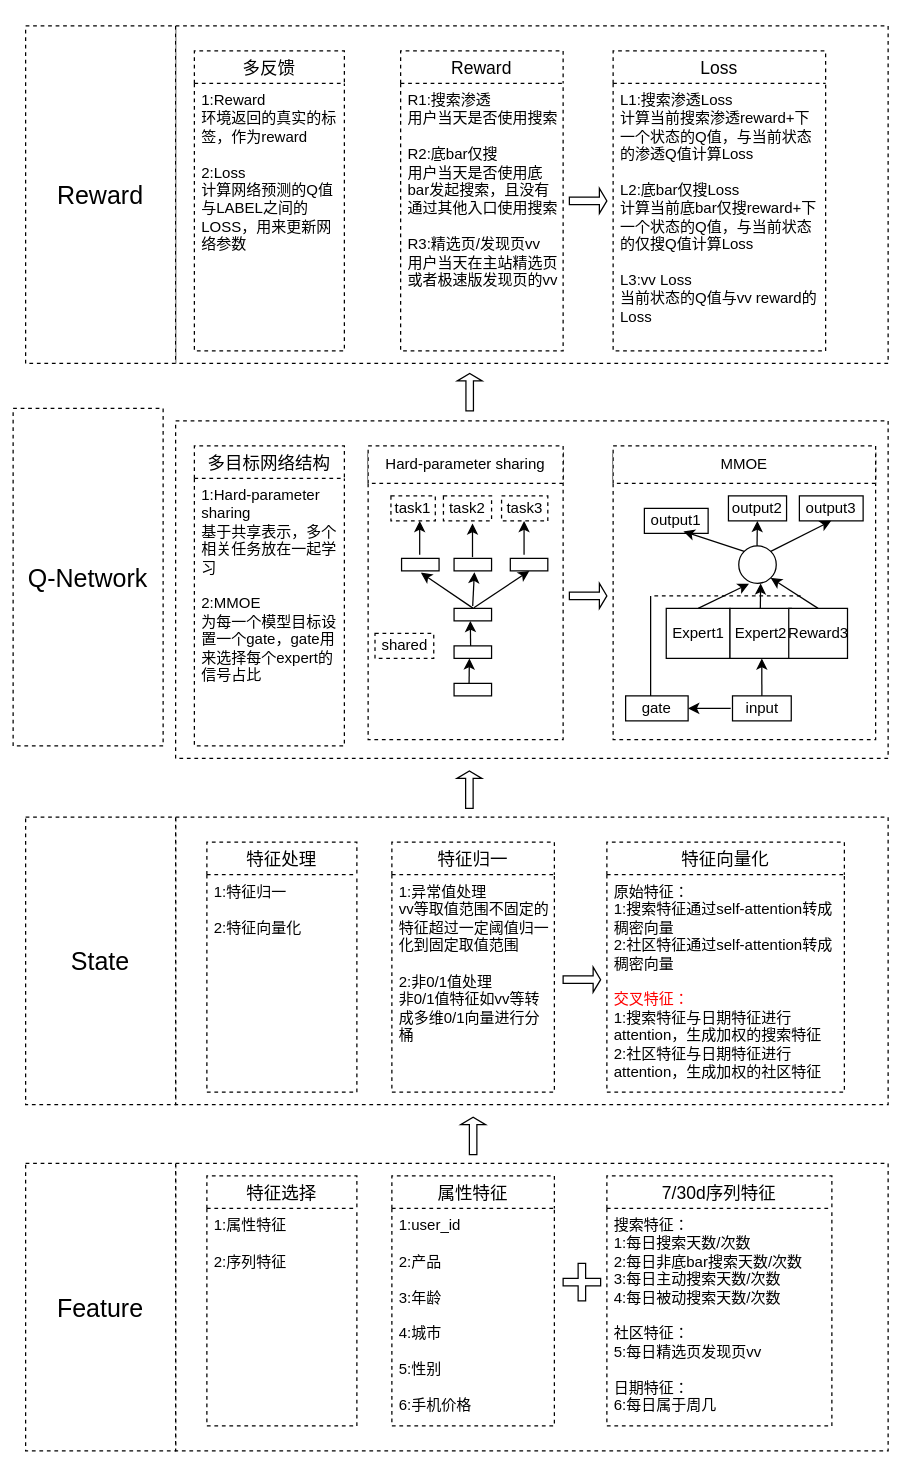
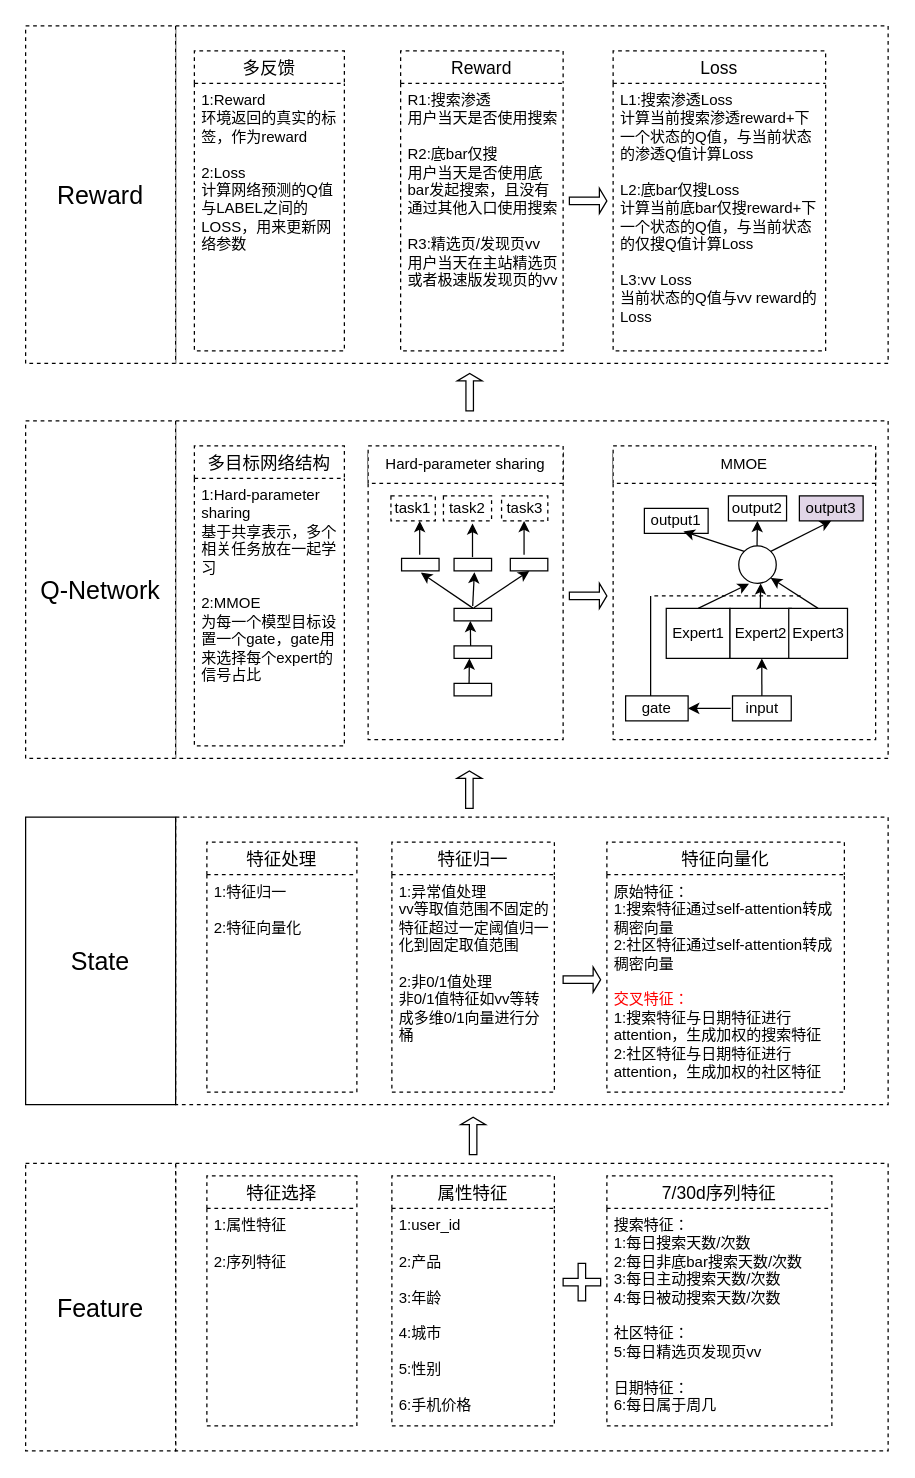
(831, 508) -> (831, 508)
(88, 577) -> (101, 589)
(819, 633) -> (819, 633)
(404, 646) -> none
(101, 961) -> (101, 961)
